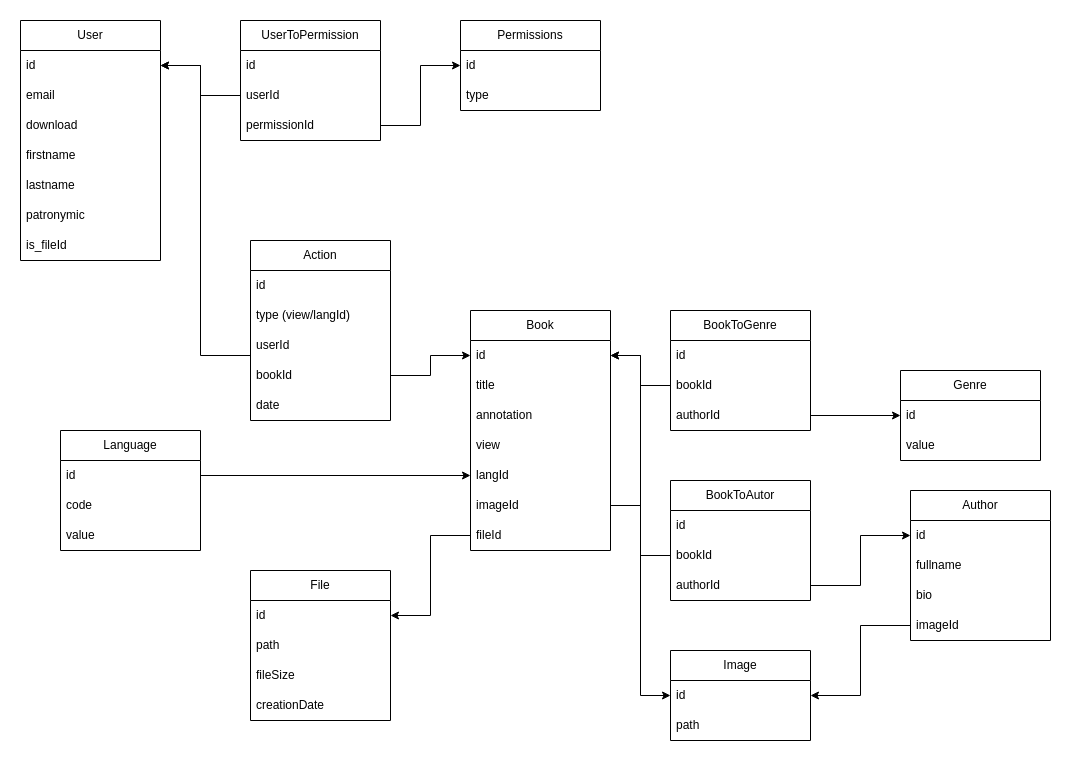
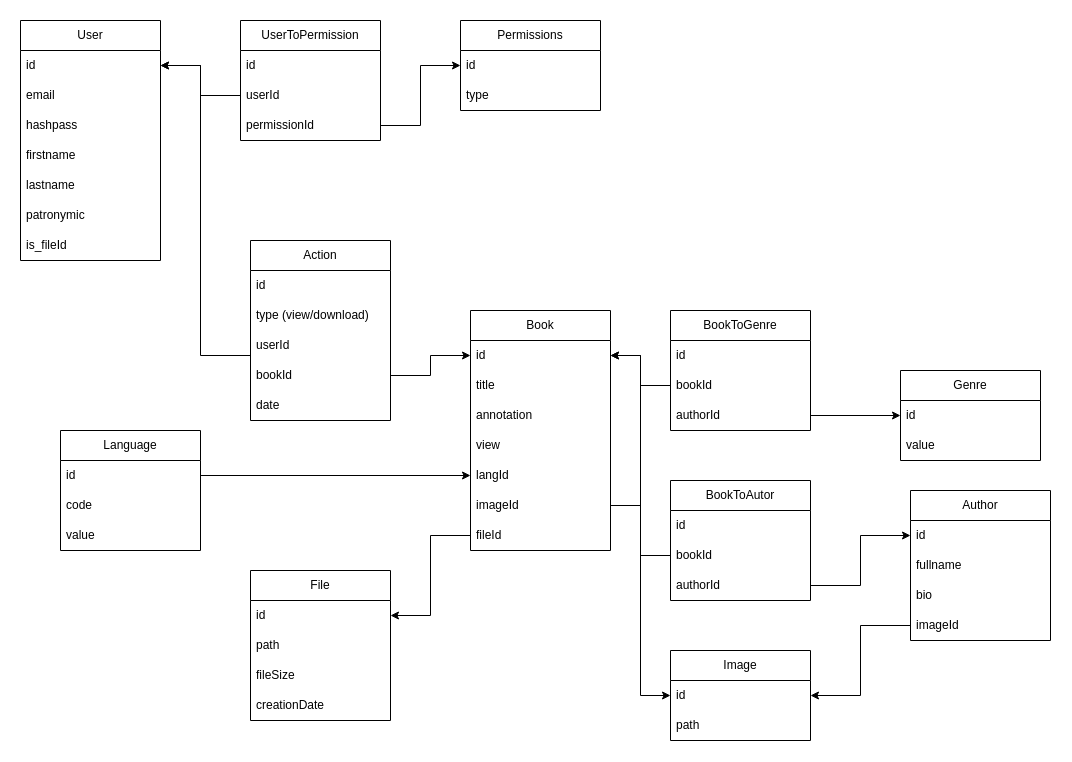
(52, 126) -> (53, 126)
(312, 316) -> (319, 316)
